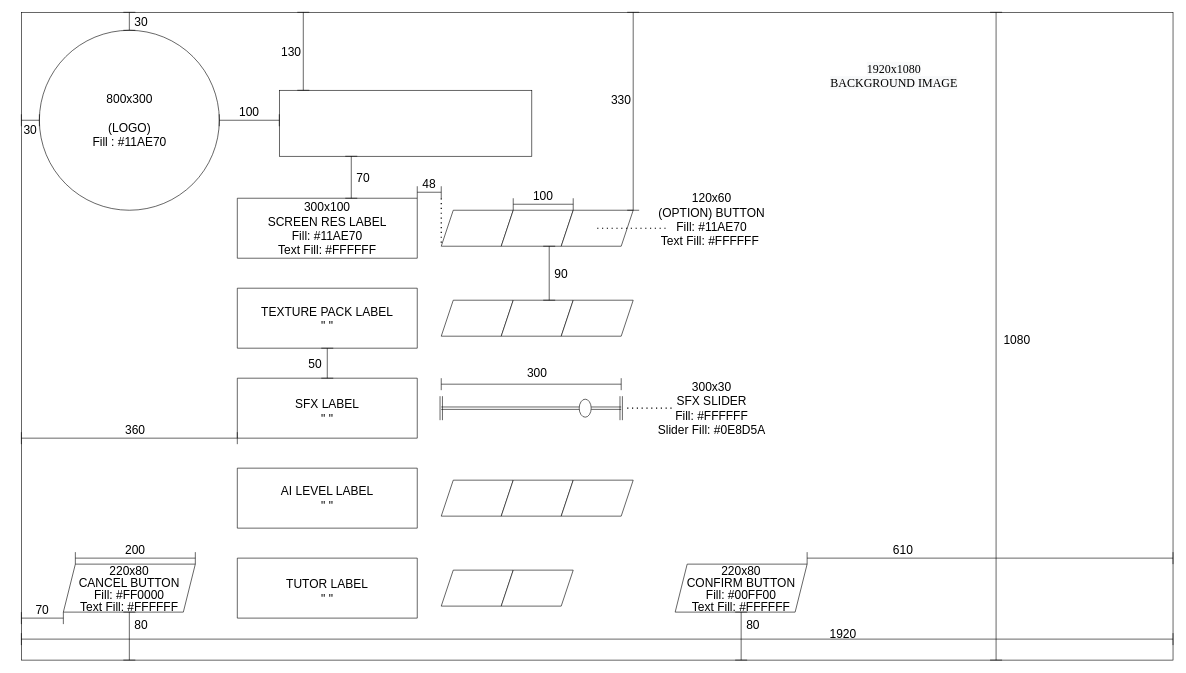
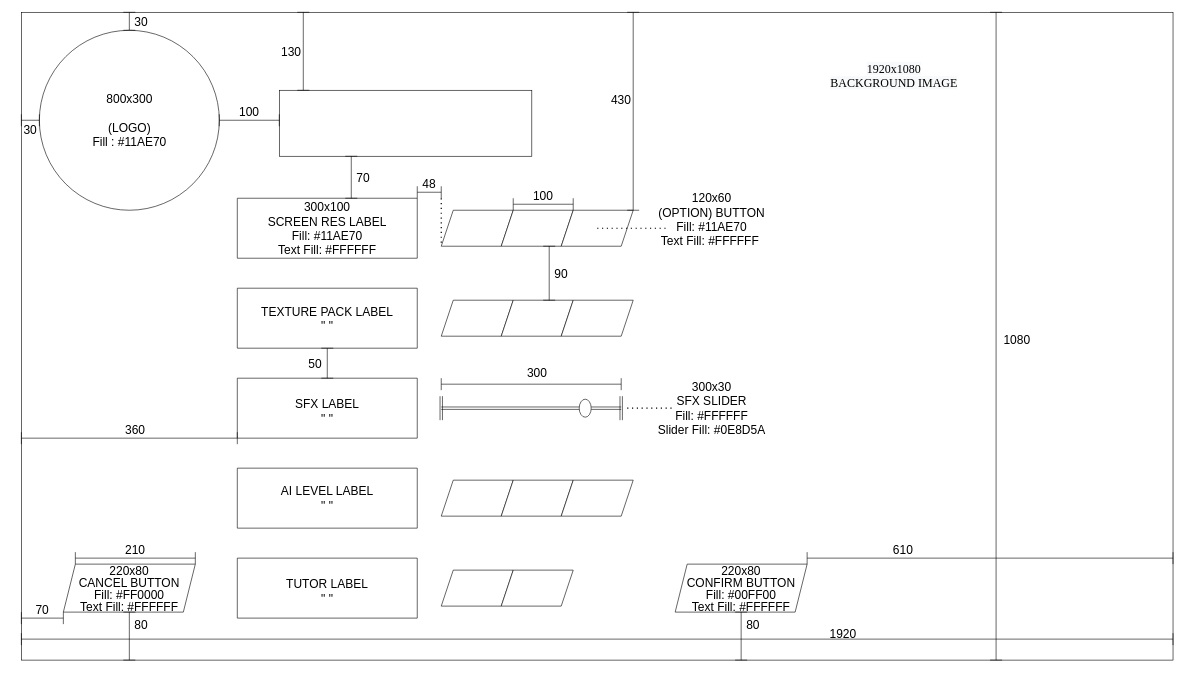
(621, 99) -> (621, 99)
(135, 549) -> (135, 549)
